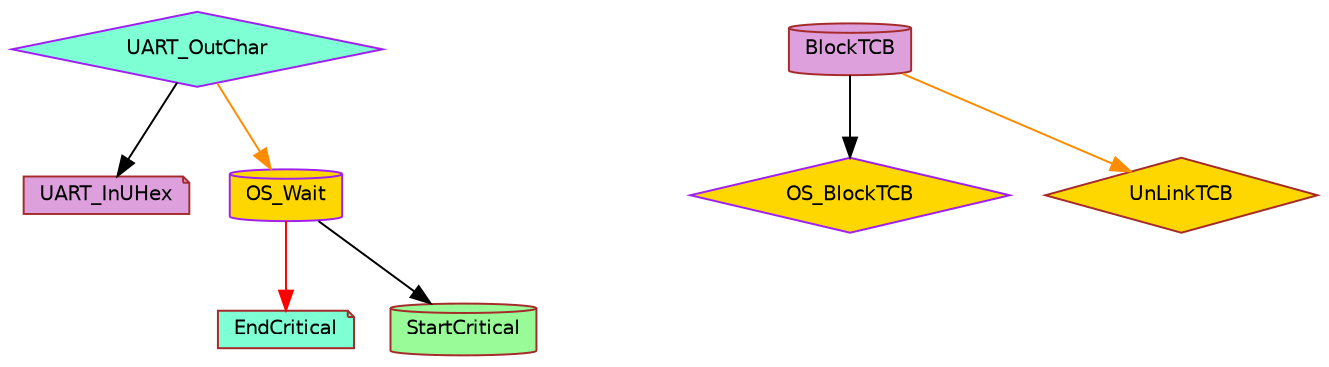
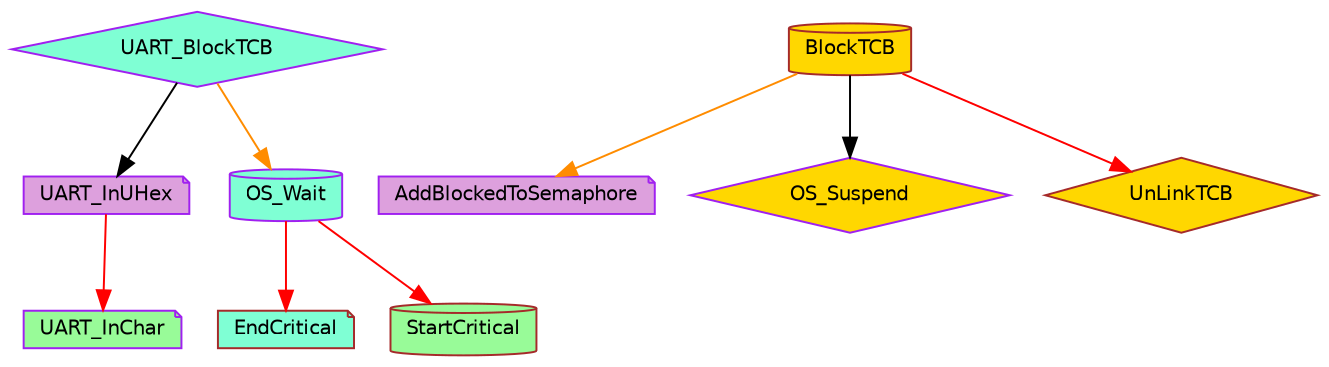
(197, 49) -> (197, 49)
(850, 49) -> (850, 49)
(1007, 119) -> (1007, 119)
(106, 195) -> (106, 195)
(286, 195) -> (286, 195)
none -> (517, 195)
(850, 195) -> (850, 195)
(367, 256) -> (367, 256)
none -> (103, 329)
